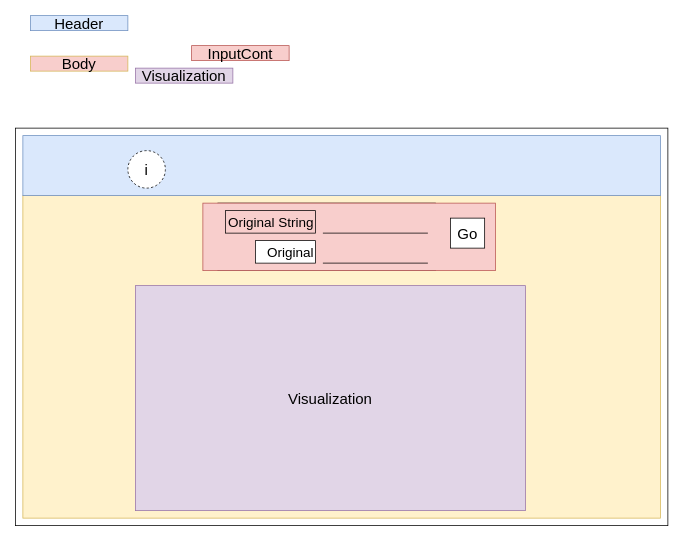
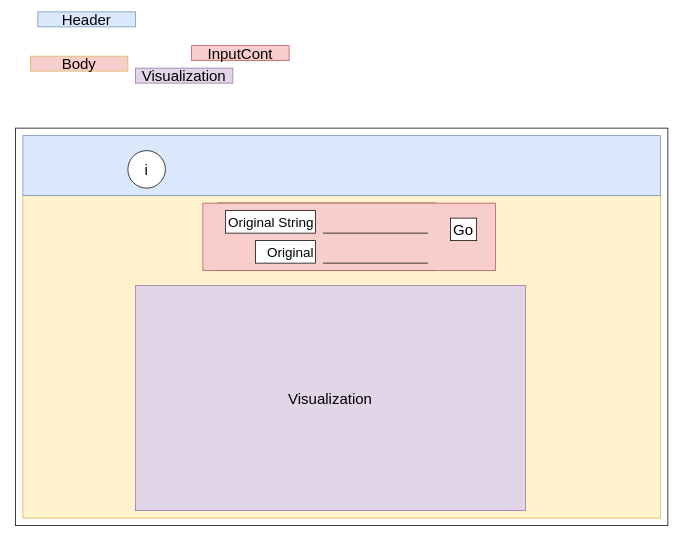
(79, 23) -> (87, 19)
(147, 169) -> (147, 169)
(270, 222) -> (270, 222)
(468, 233) -> (464, 229)
